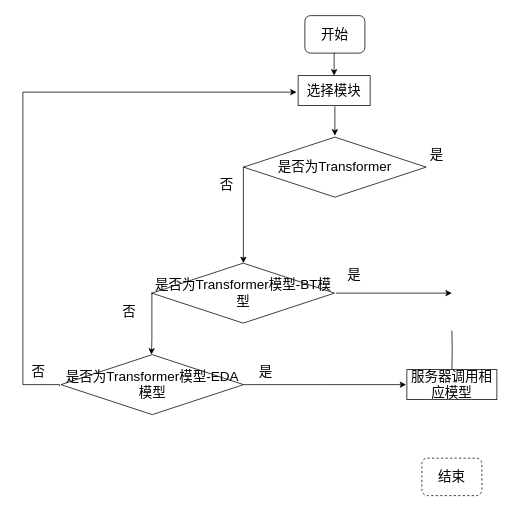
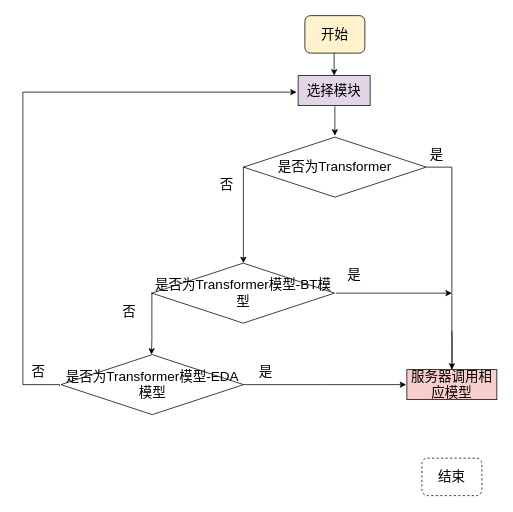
(335, 34) -> (335, 34)
(334, 90) -> (334, 90)
none -> (452, 235)
(452, 384) -> (452, 384)
